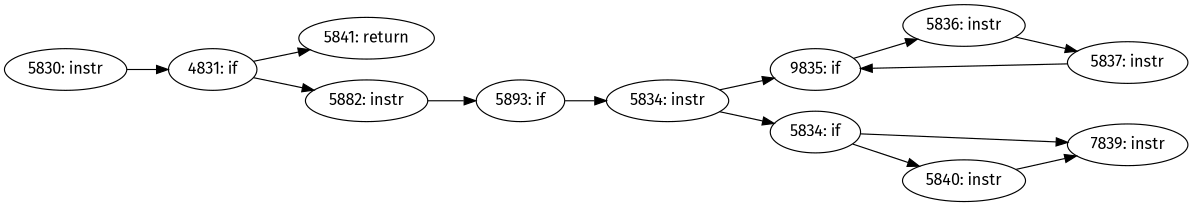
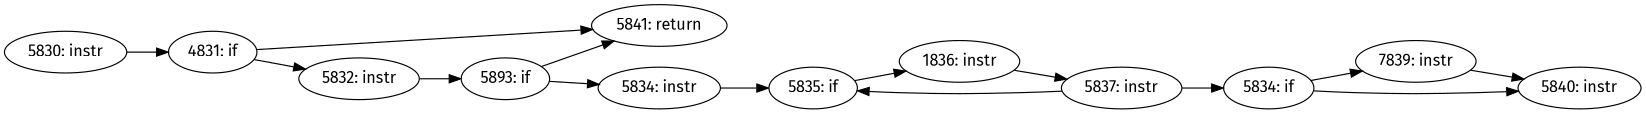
(964, 25) -> (960, 61)
none -> (572, 56)
(815, 70) -> (813, 88)
(367, 101) -> (359, 79)
(741, 116) -> (1197, 88)
(1041, 164) -> (1492, 74)
